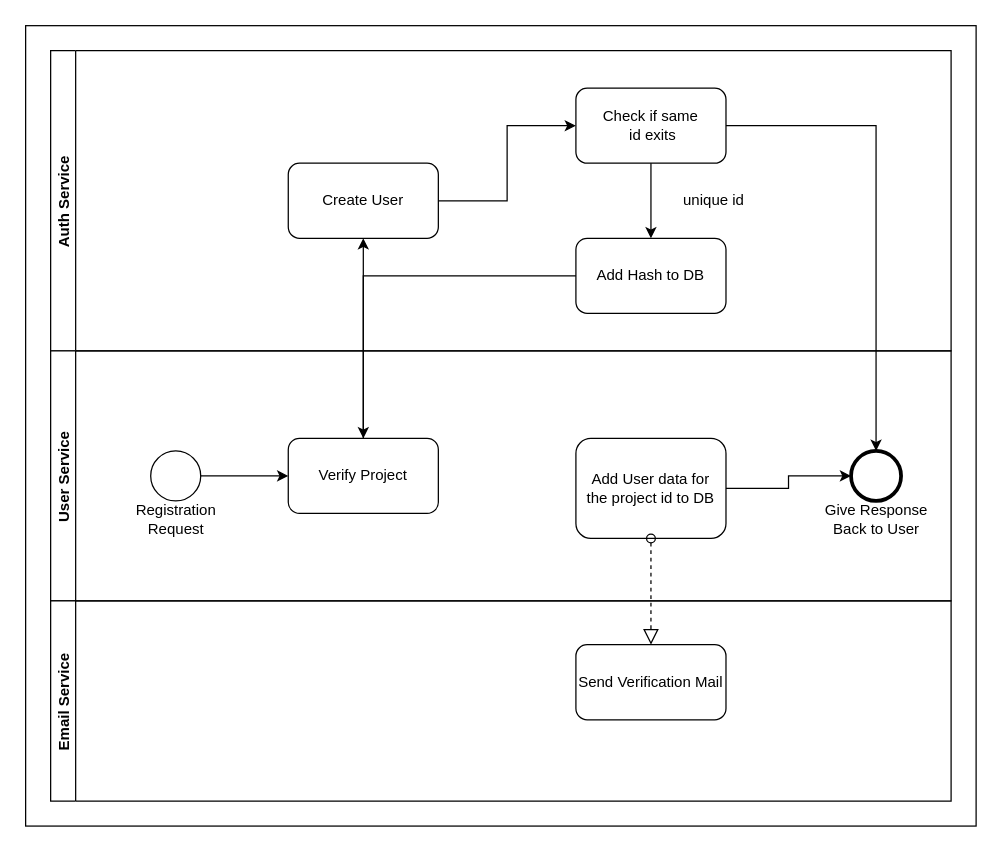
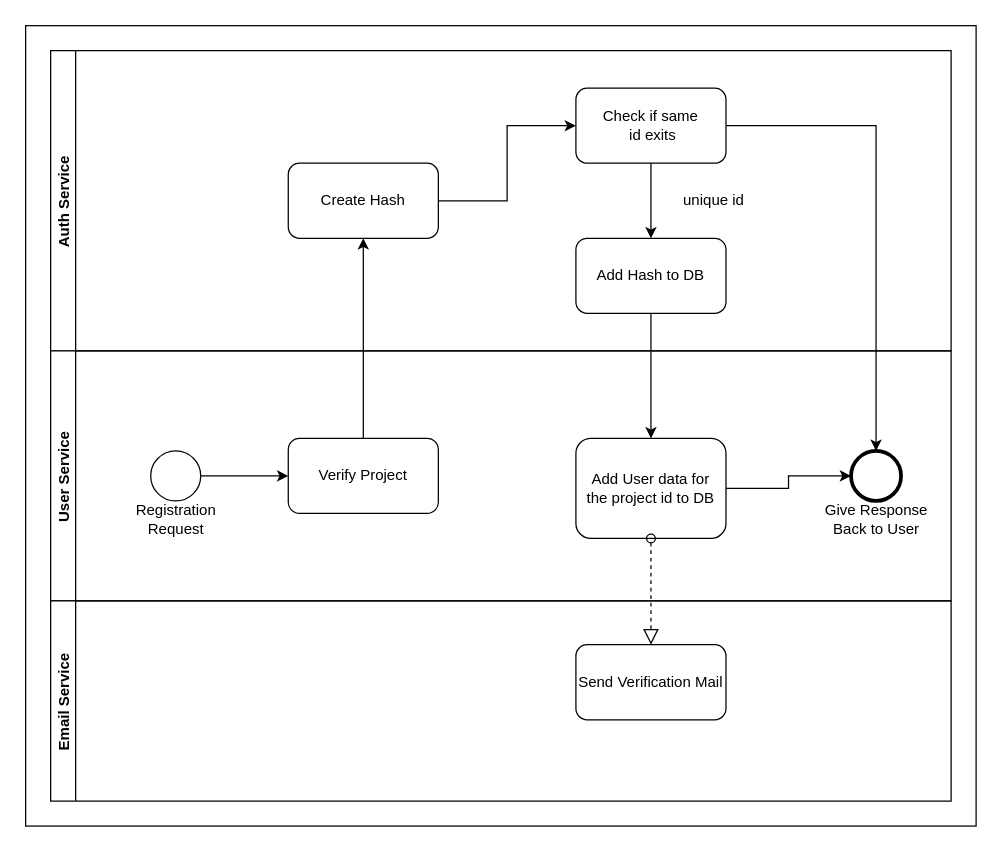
(363, 201) -> (363, 201)
(470, 276) -> (651, 371)
